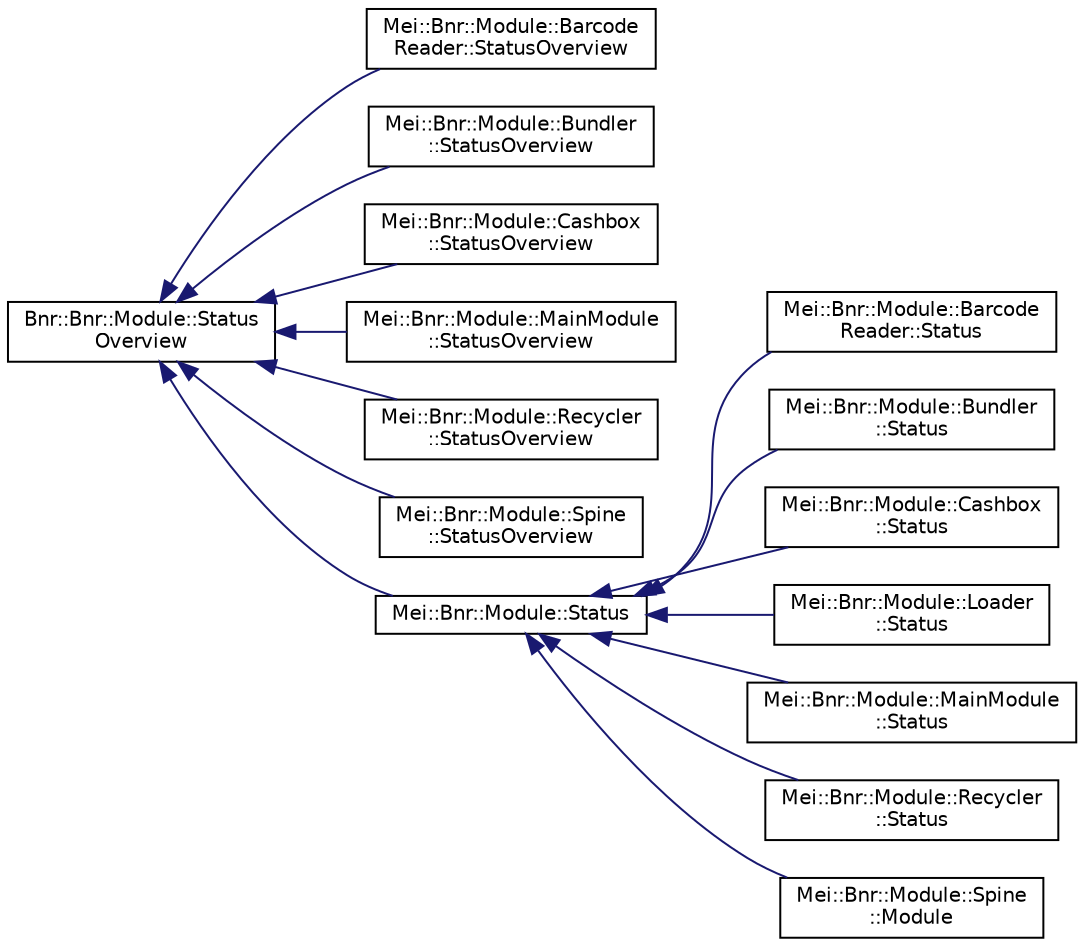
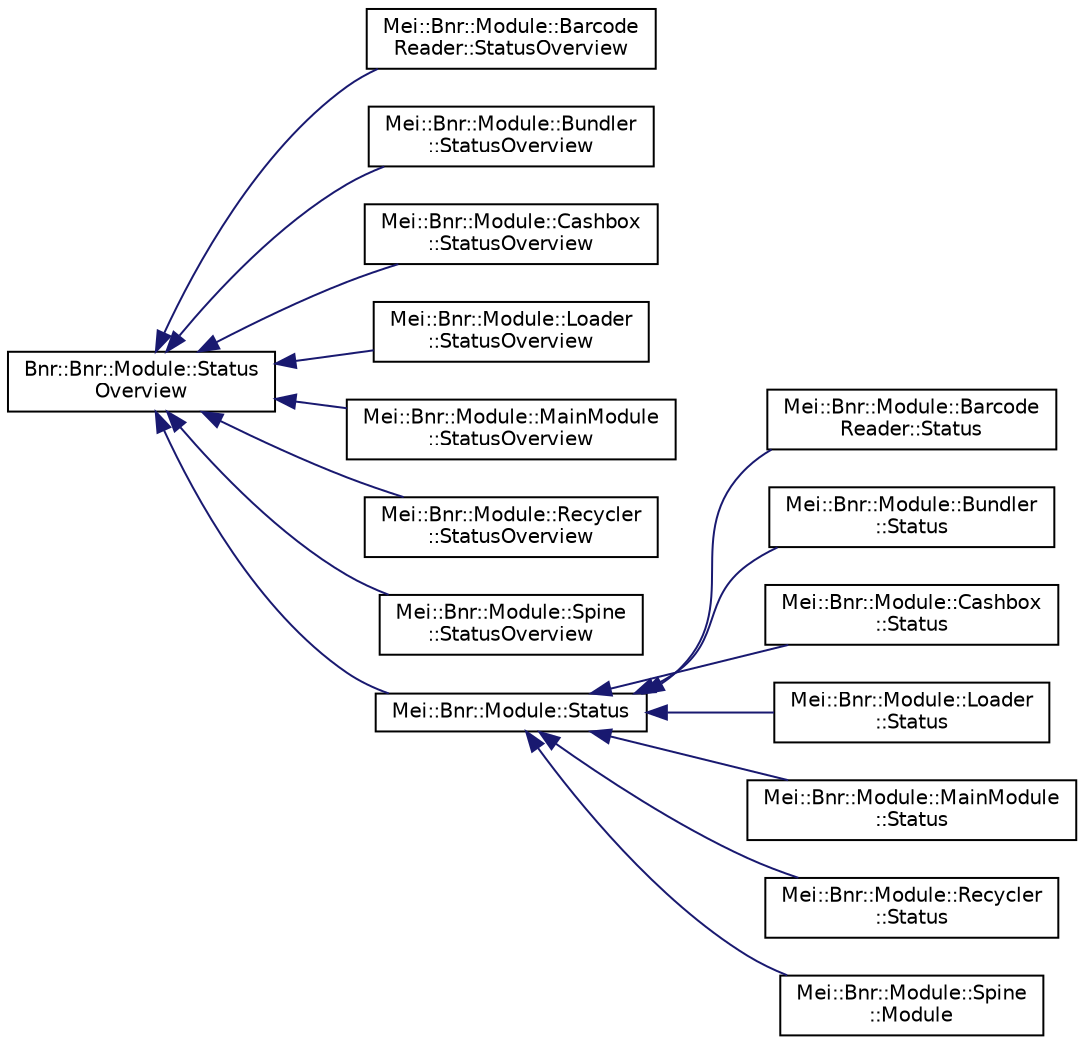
none -> (511, 332)
